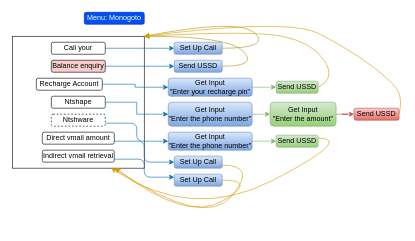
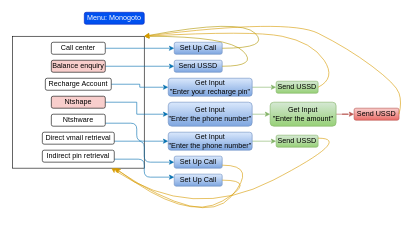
(78, 48) -> (78, 48)
(69, 84) -> (78, 84)
(78, 102) -> (78, 102)
(78, 120) -> (78, 120)
(78, 138) -> (78, 138)
(78, 156) -> (78, 156)
